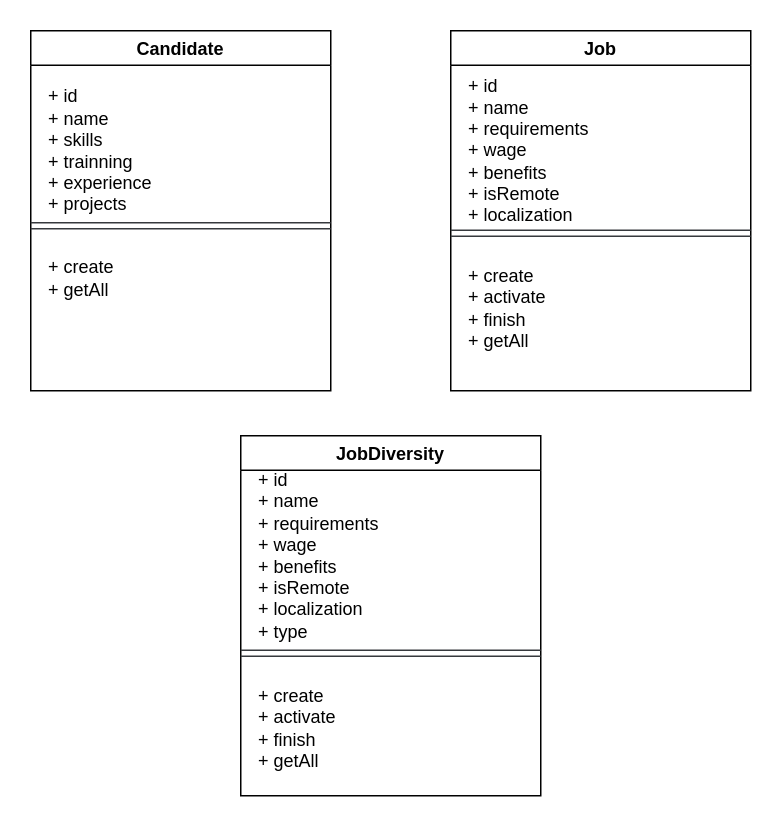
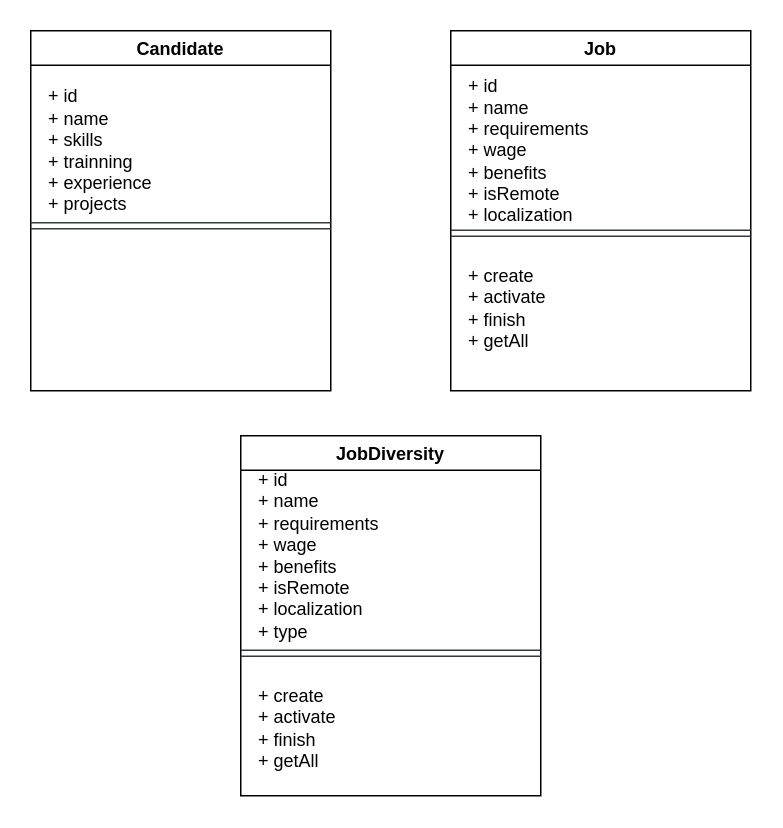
(98, 278) -> none
